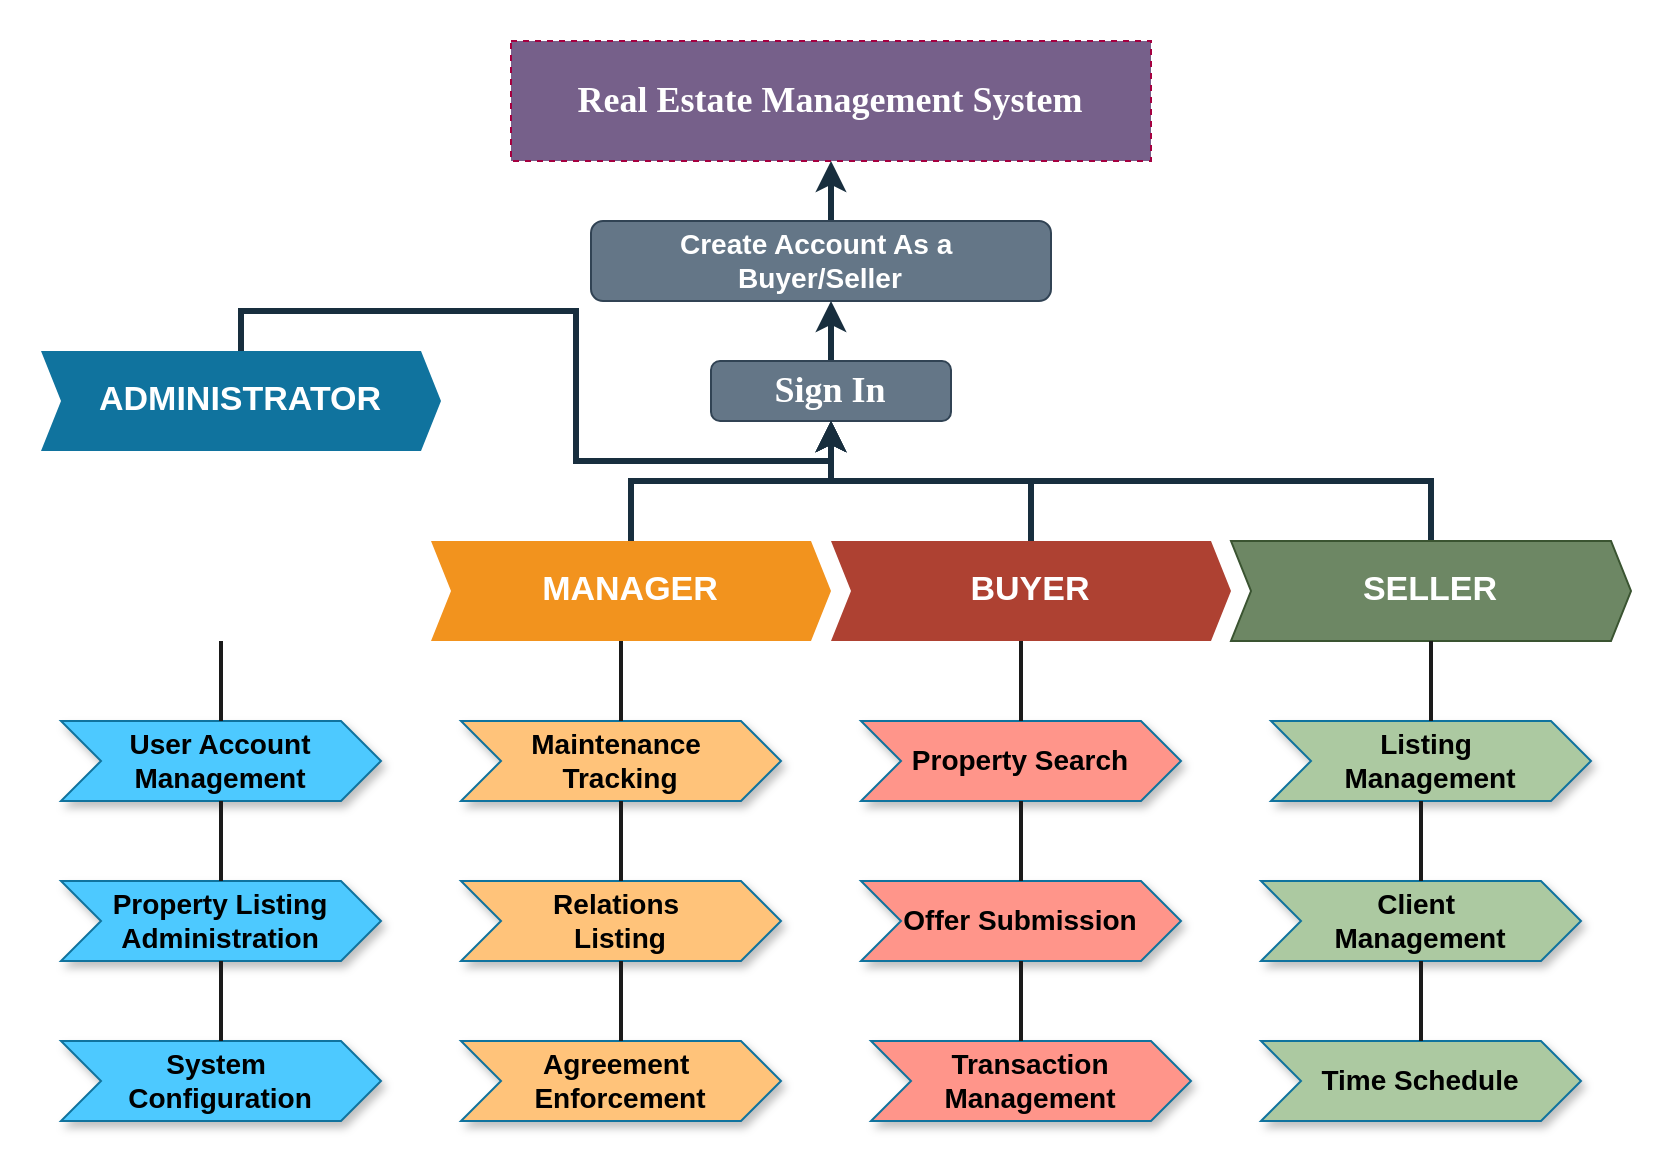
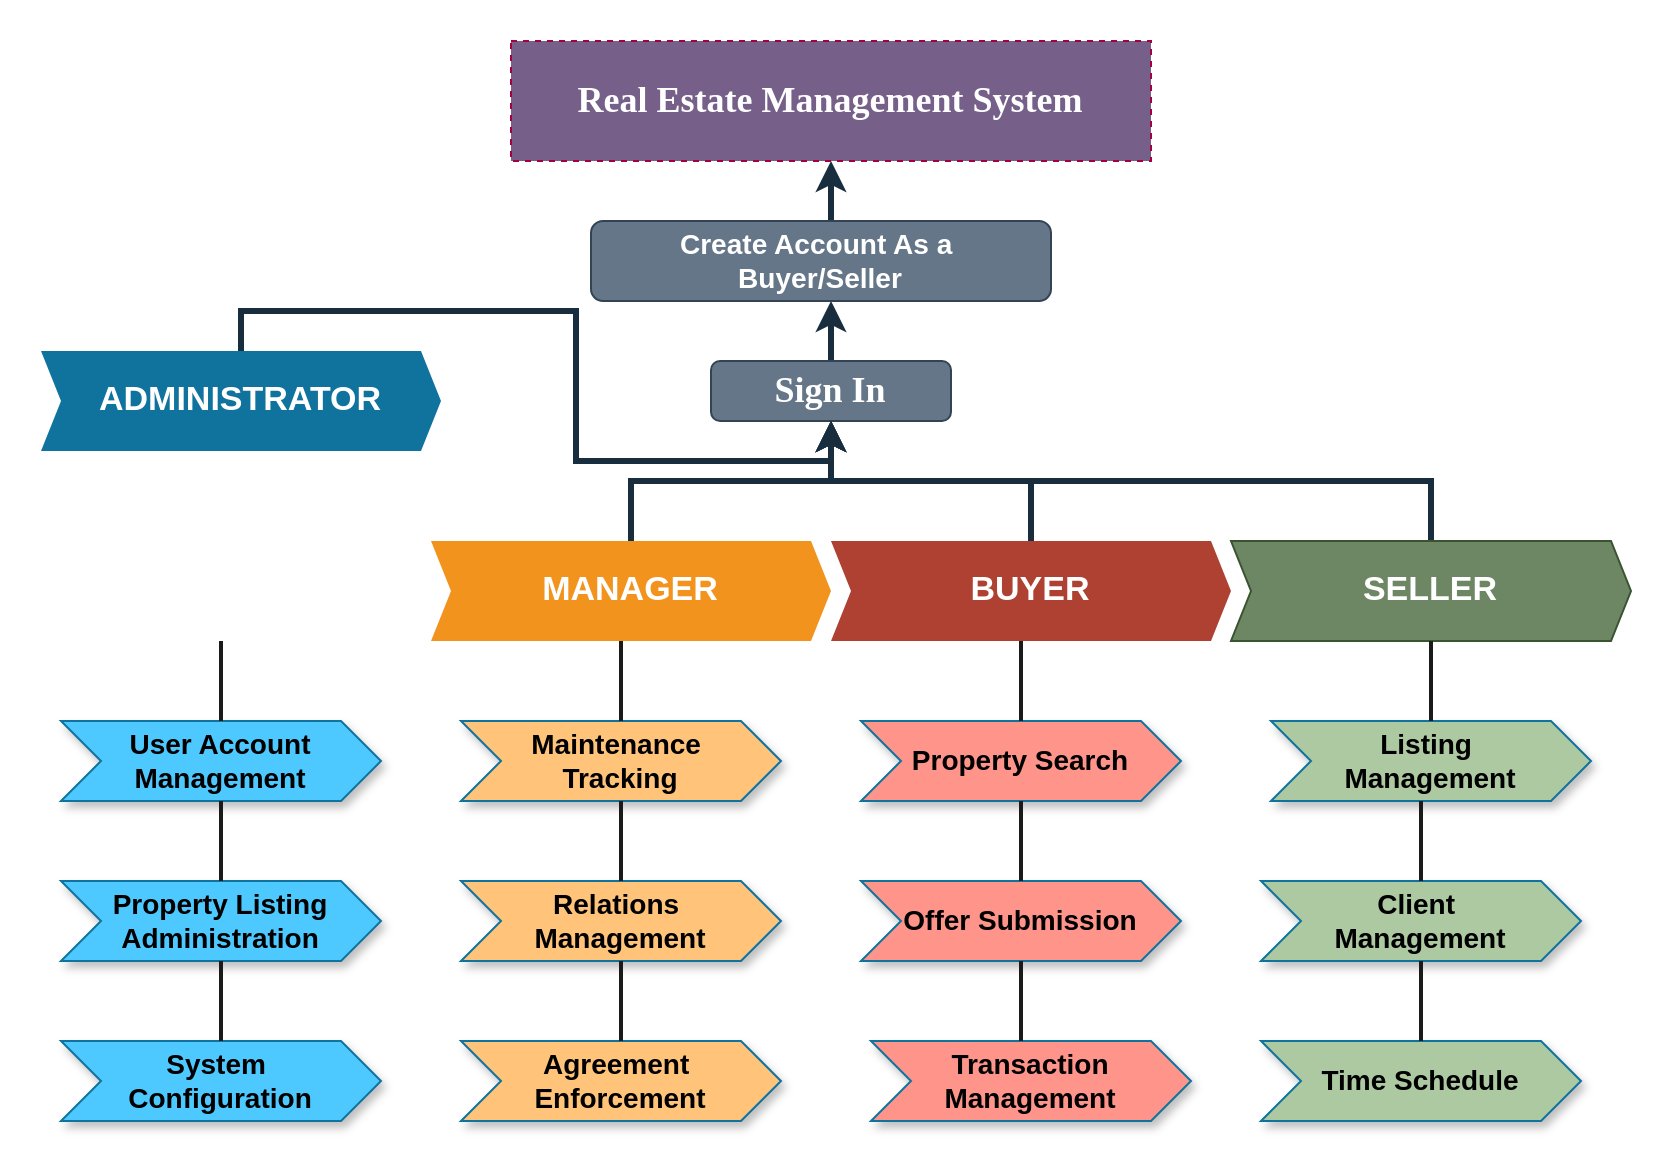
(621, 921) -> (621, 921)
